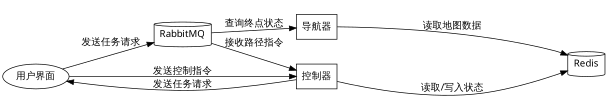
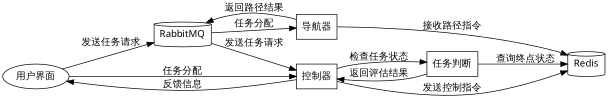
none -> (254, 13)
(254, 24) -> (254, 24)
(452, 26) -> (452, 26)
(254, 43) -> (254, 43)
none -> (452, 64)
(183, 71) -> (183, 71)
(183, 84) -> (183, 84)
(452, 88) -> (452, 88)
